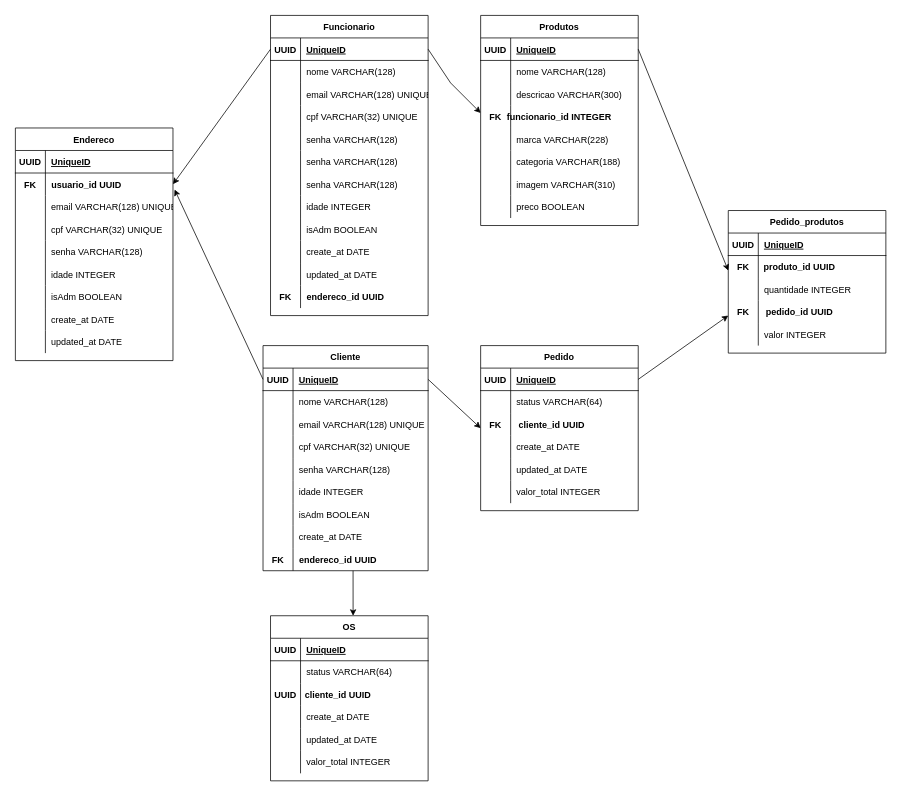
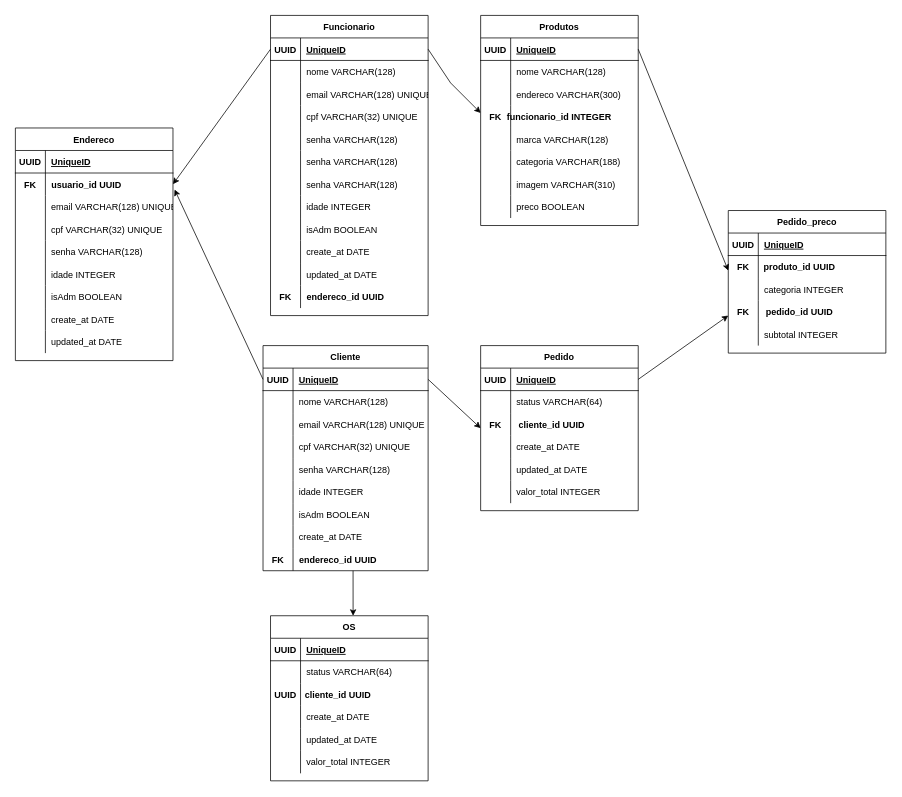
(569, 95) -> (568, 95)
(560, 140) -> (560, 140)
(806, 222) -> (806, 222)
(807, 290) -> (804, 290)
(794, 335) -> (801, 335)
